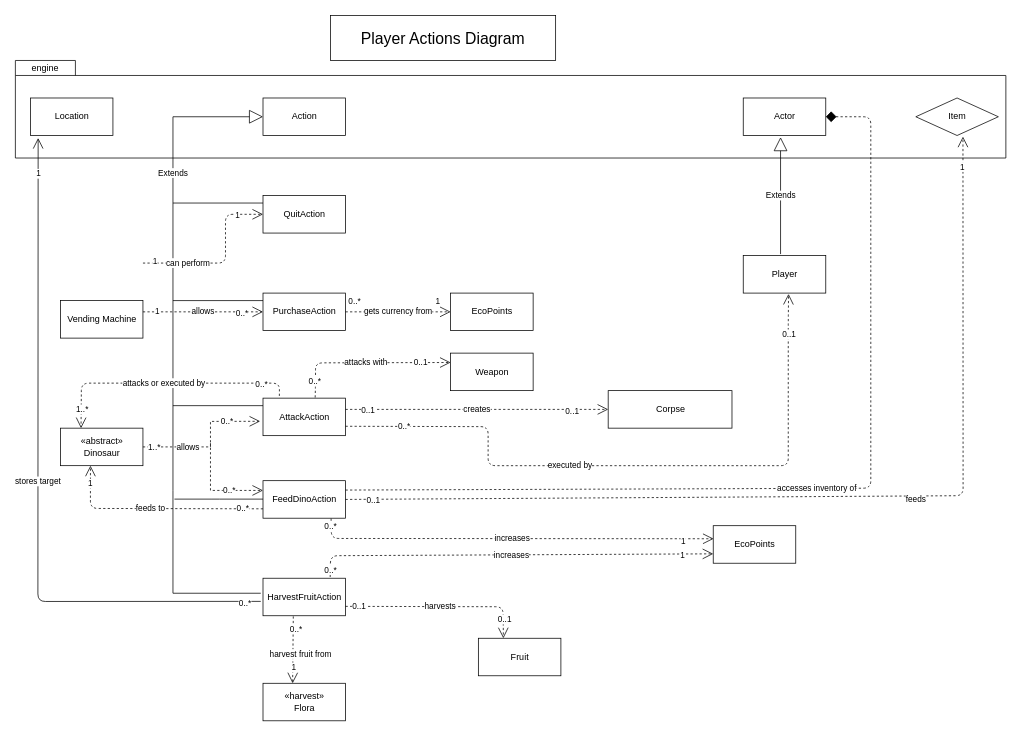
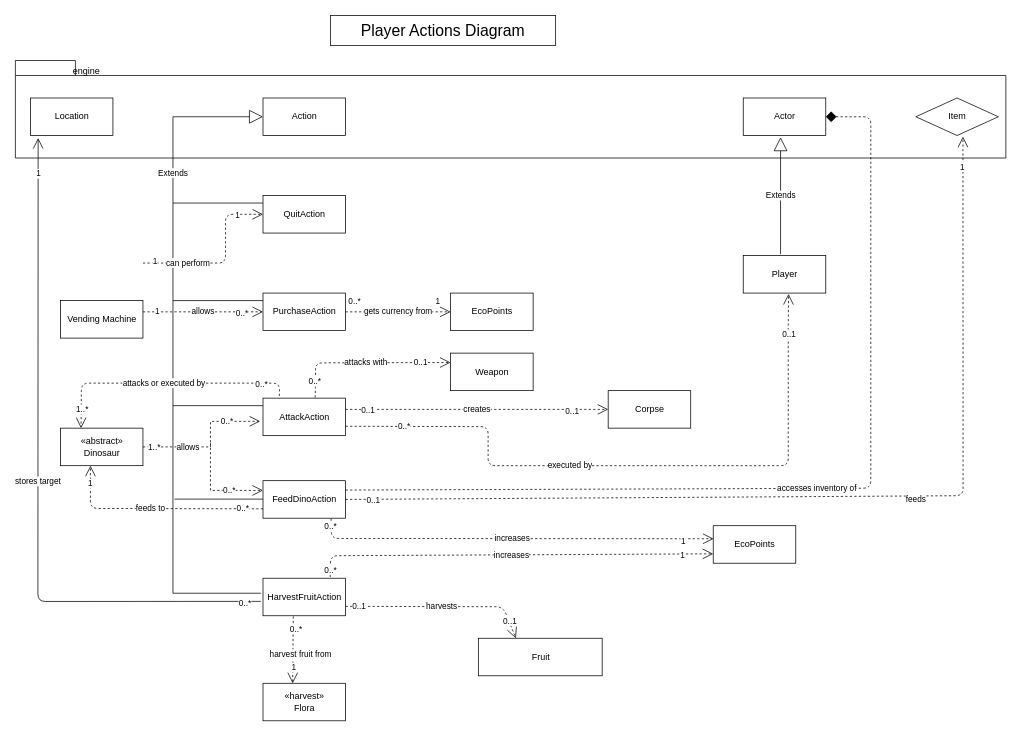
(443, 38) -> (443, 30)
(45, 68) -> (87, 72)
(670, 409) -> (649, 409)
(519, 657) -> (540, 657)
